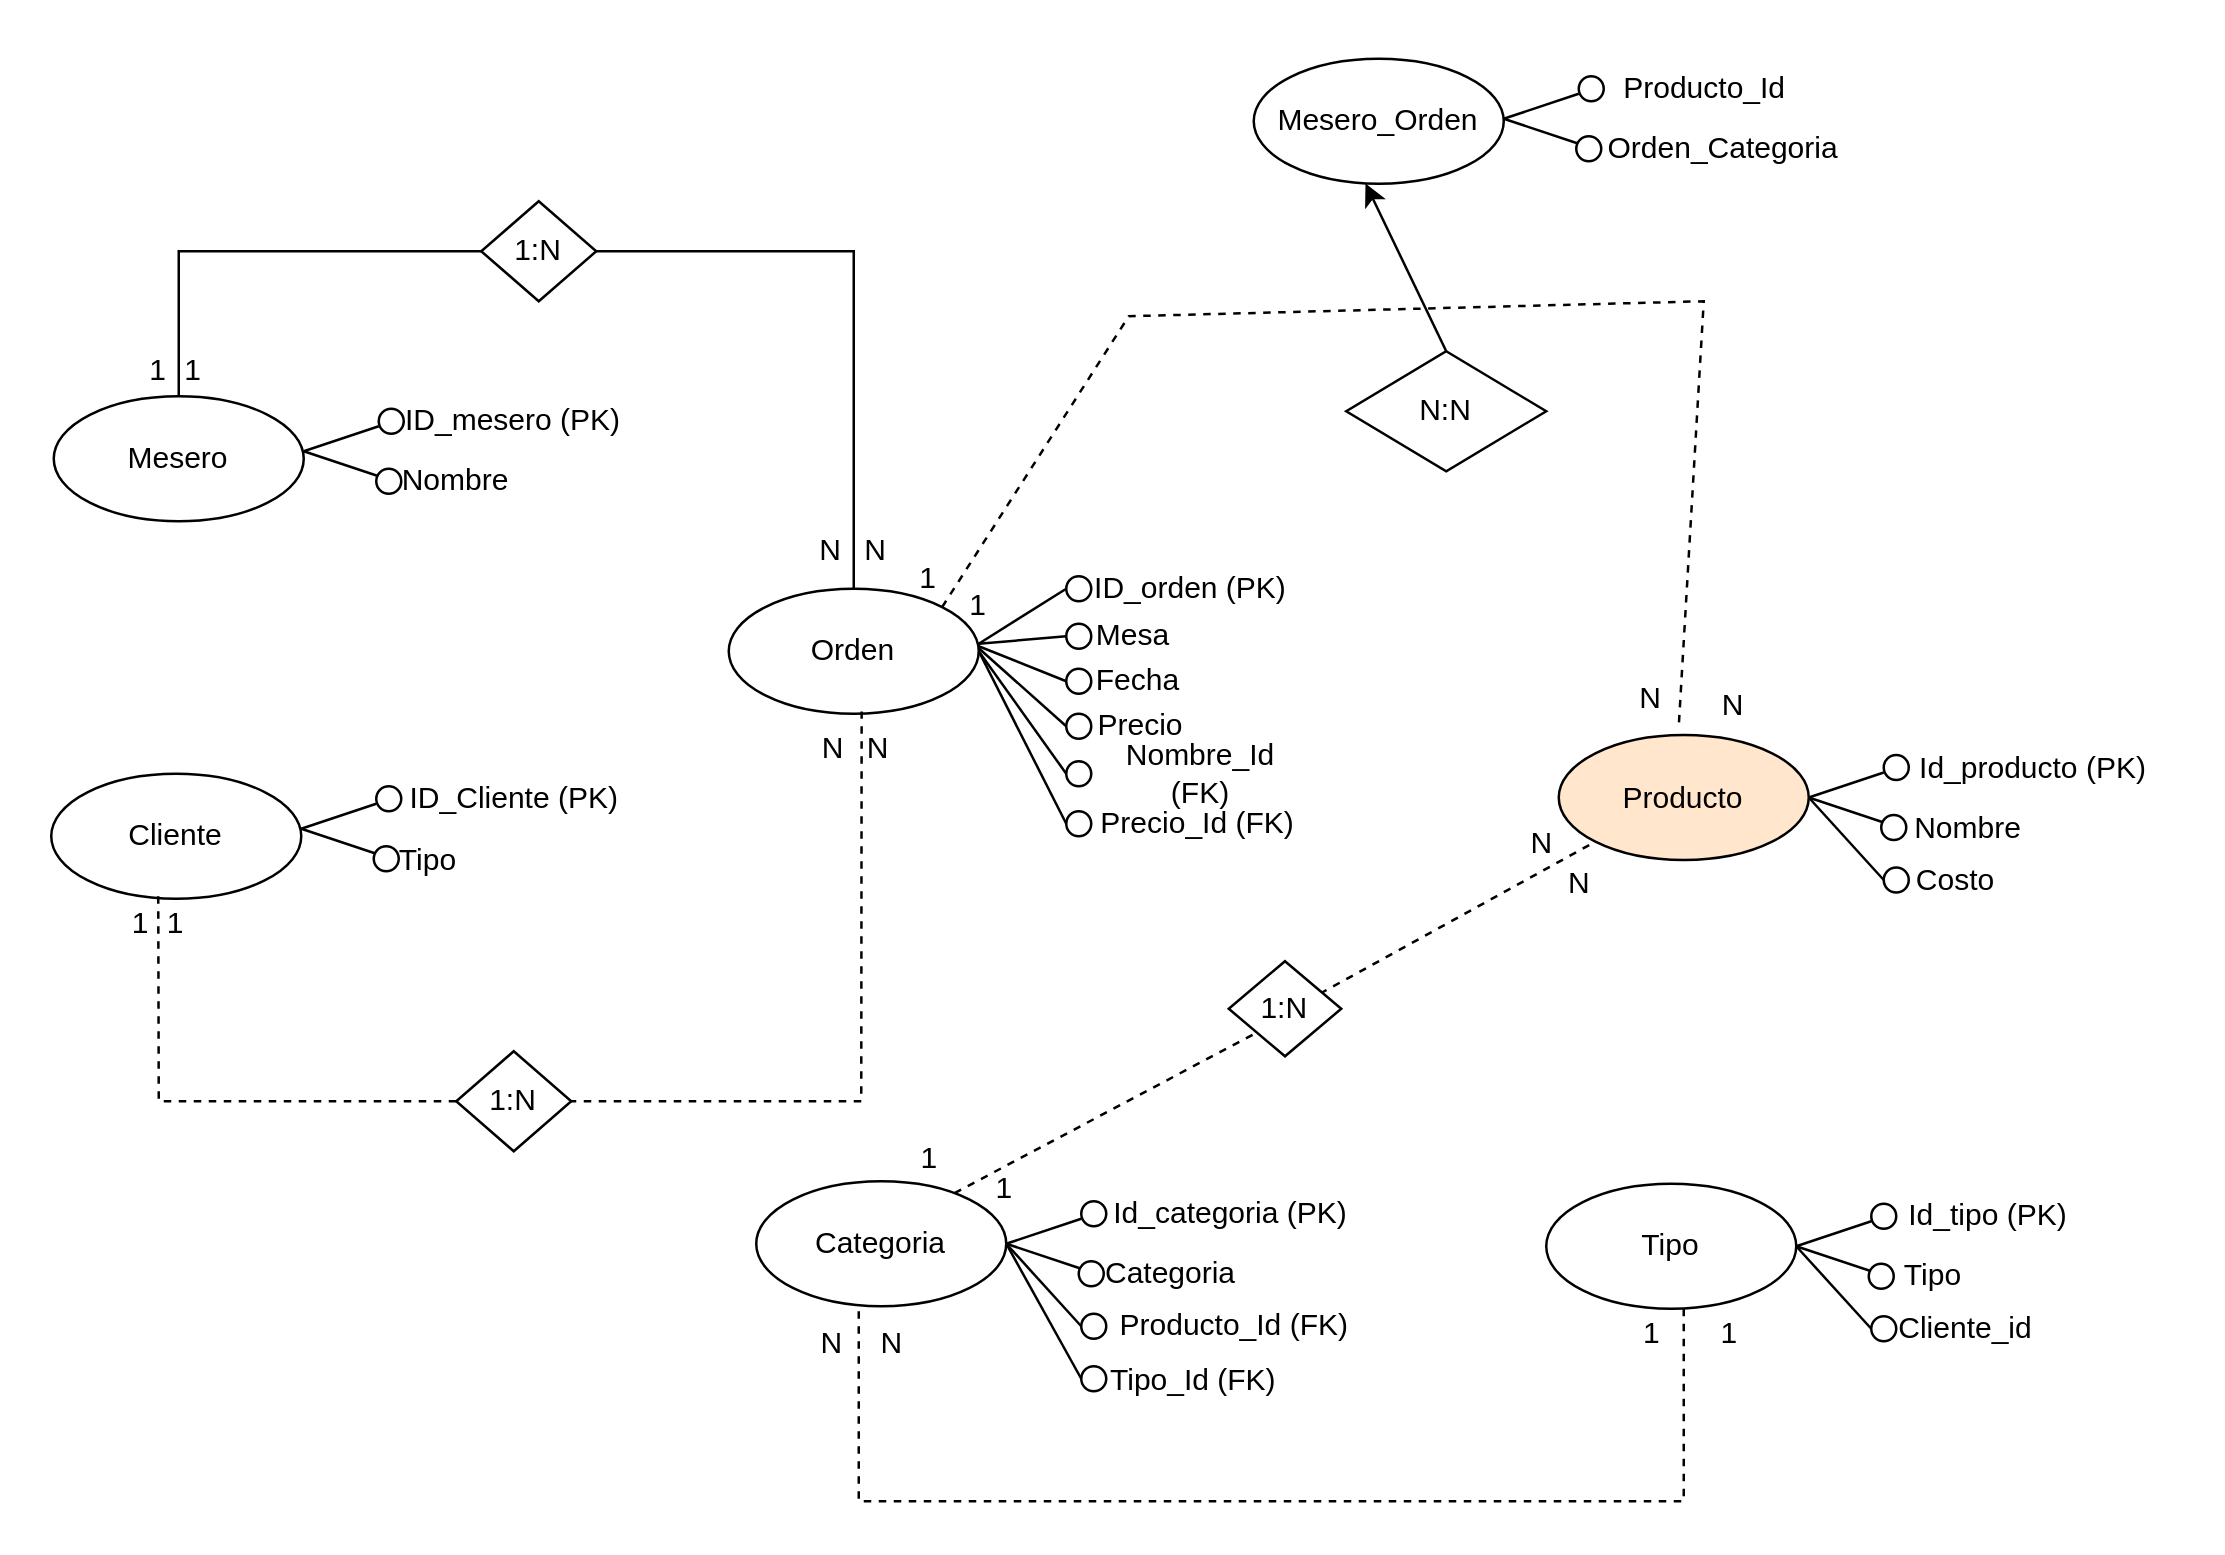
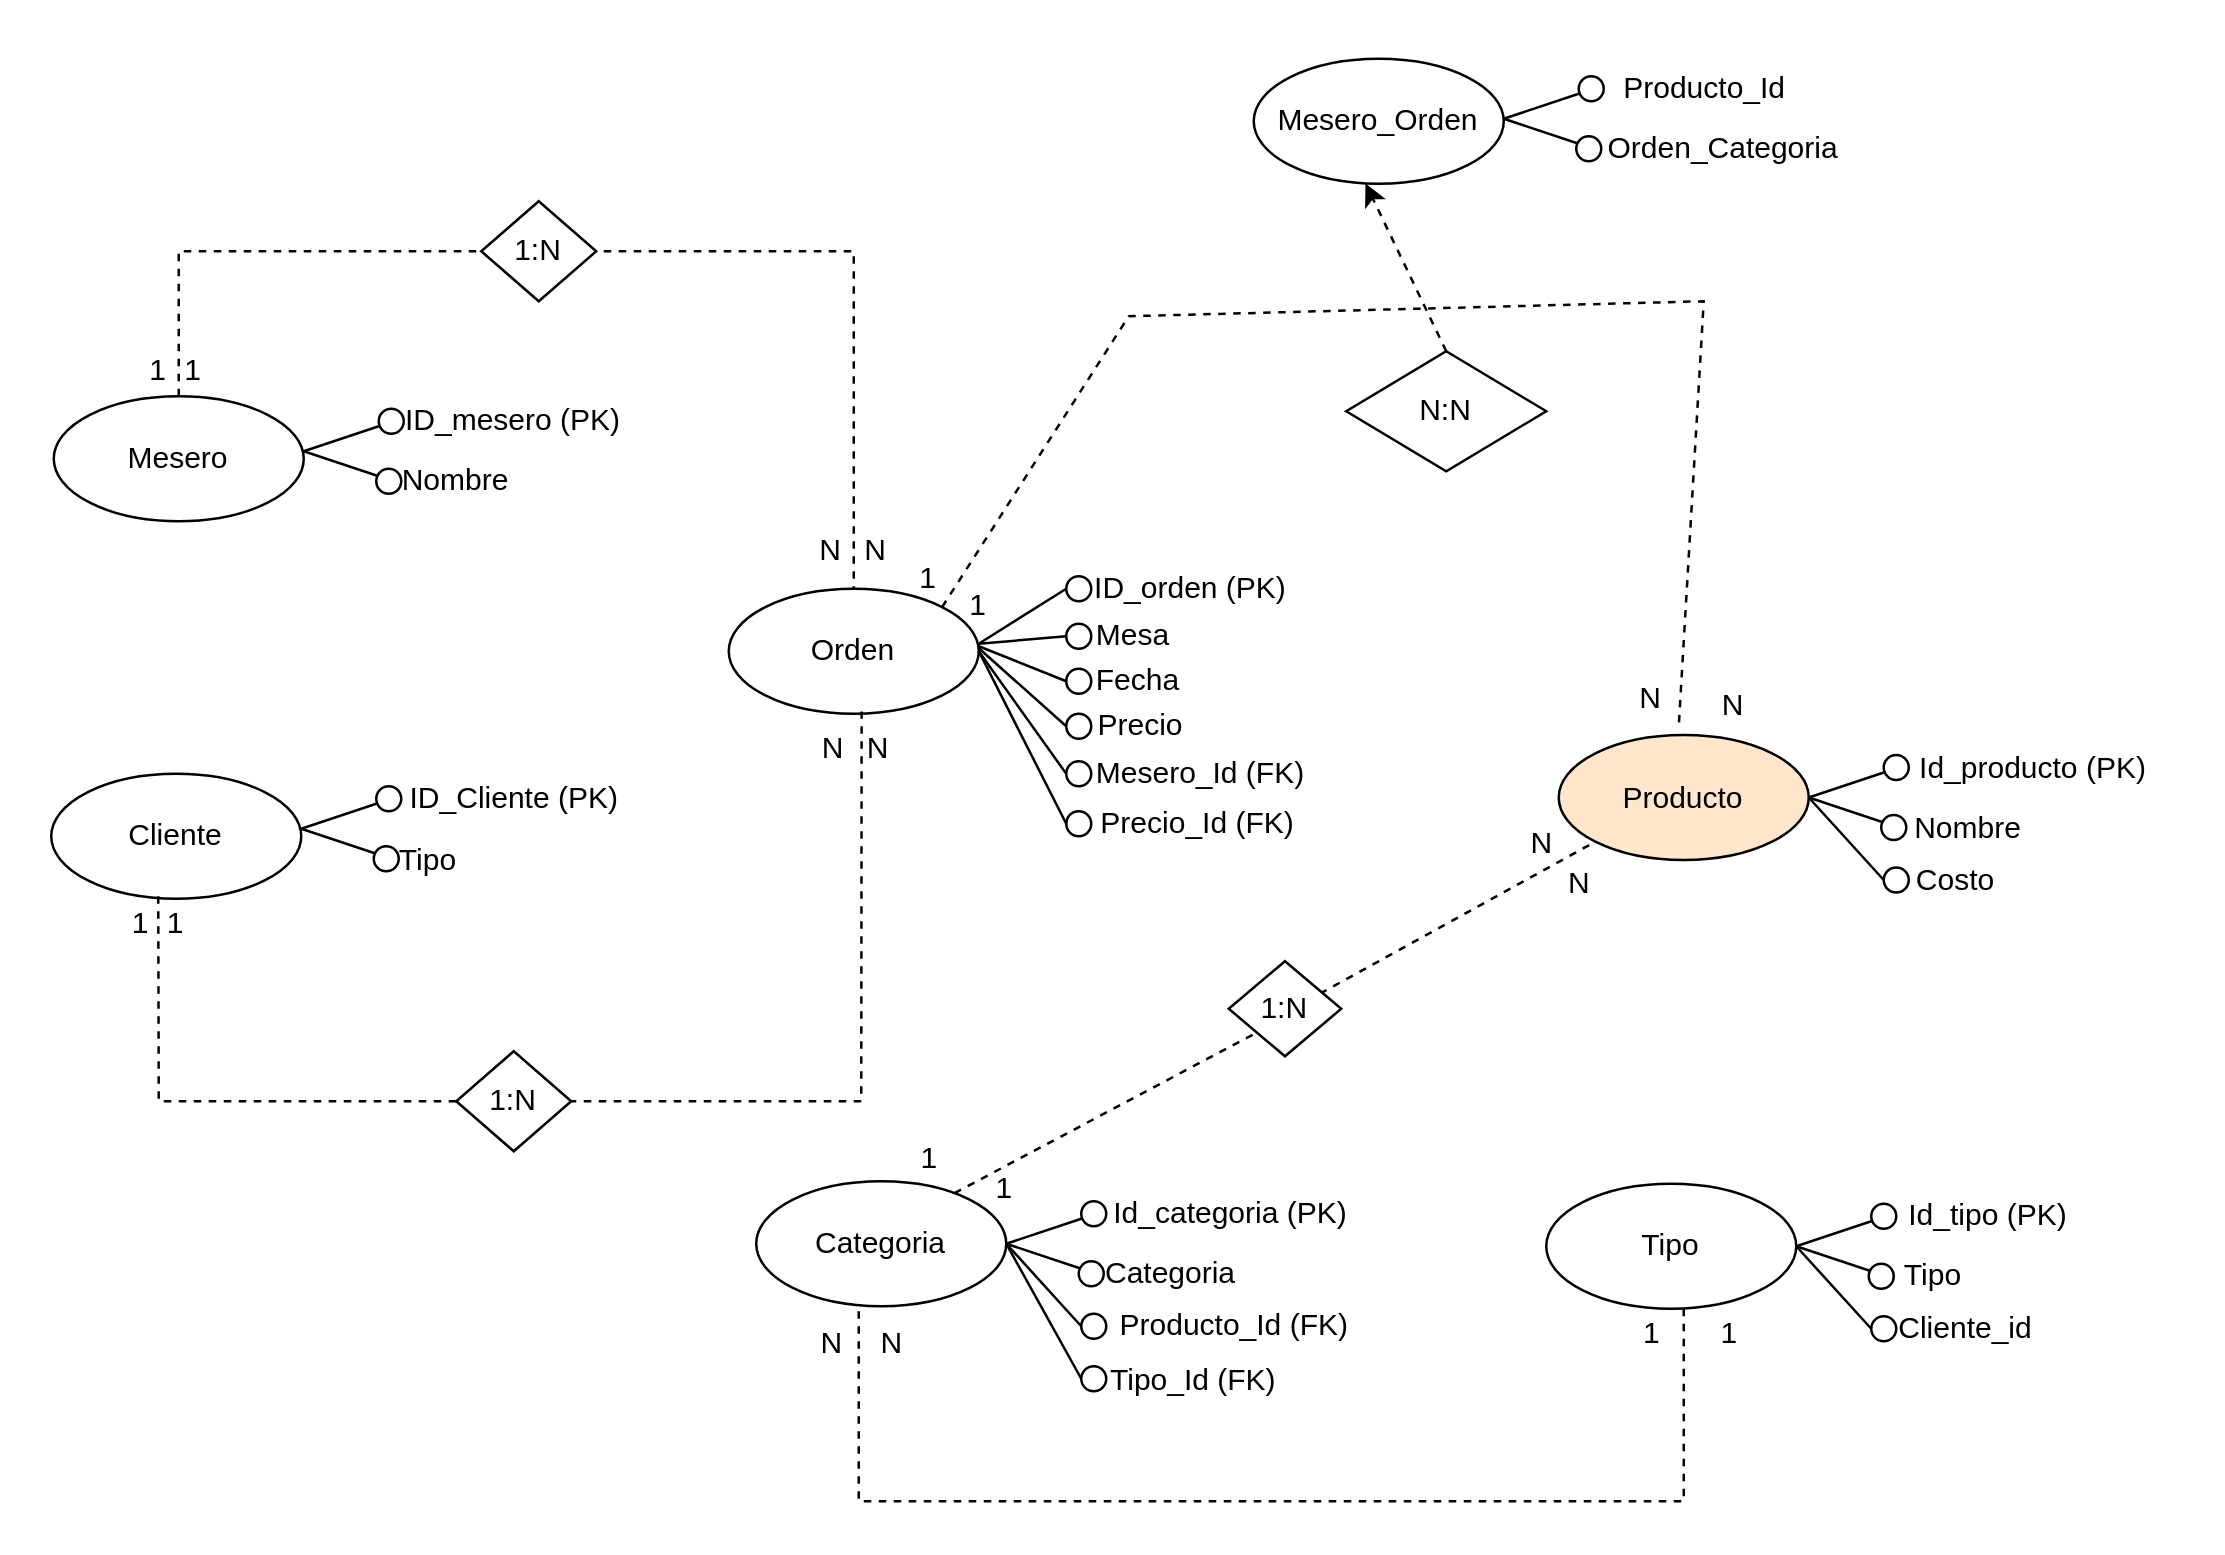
(1399, 254) -> (1399, 254)
(854, 287) -> (854, 287)
(1201, 774) -> (1201, 774)
